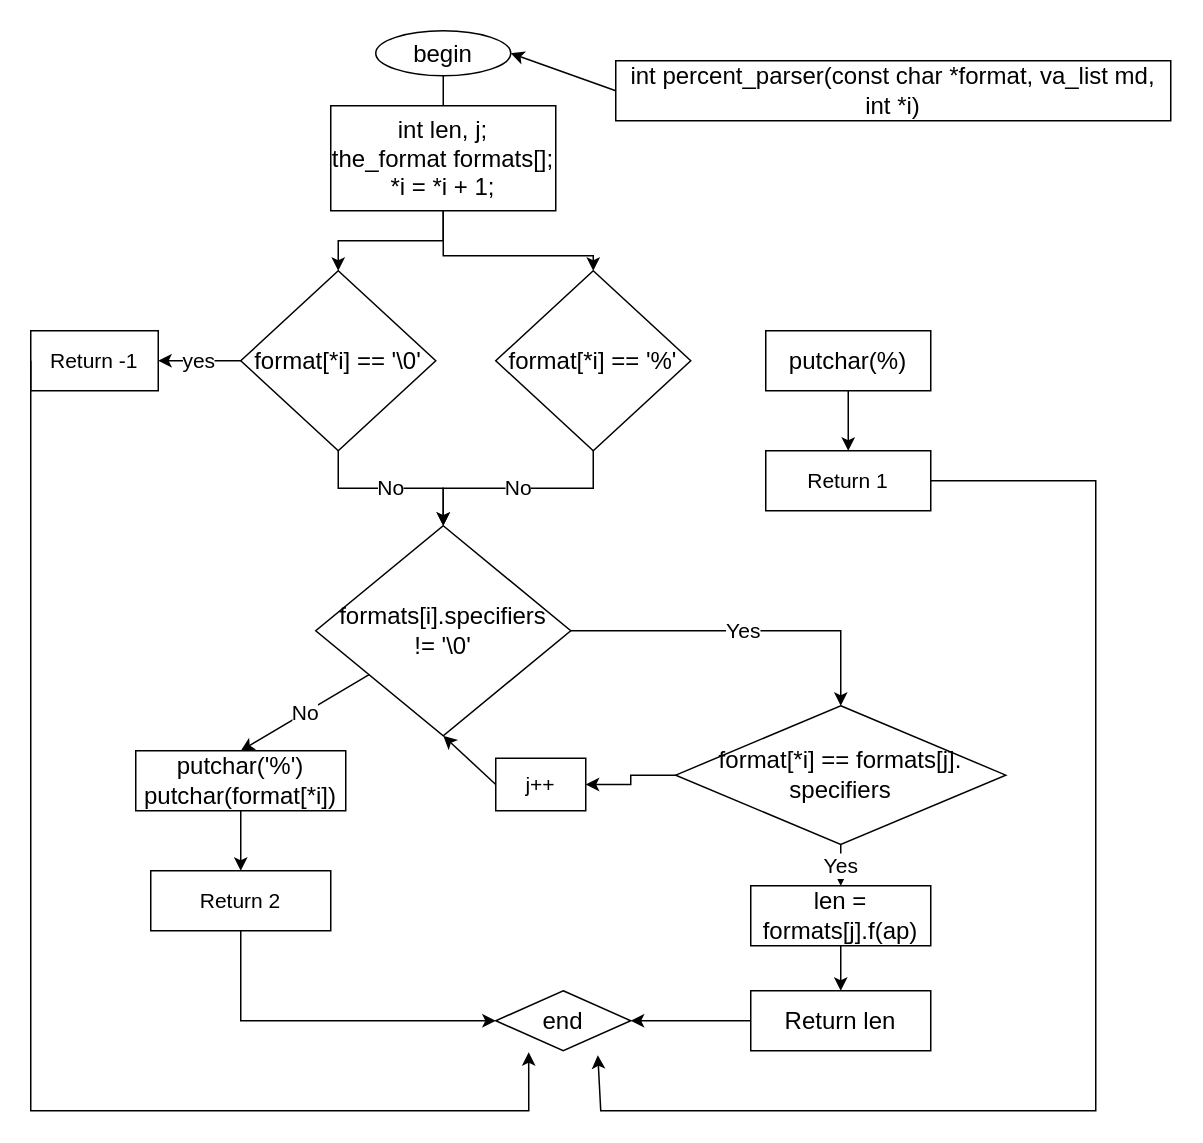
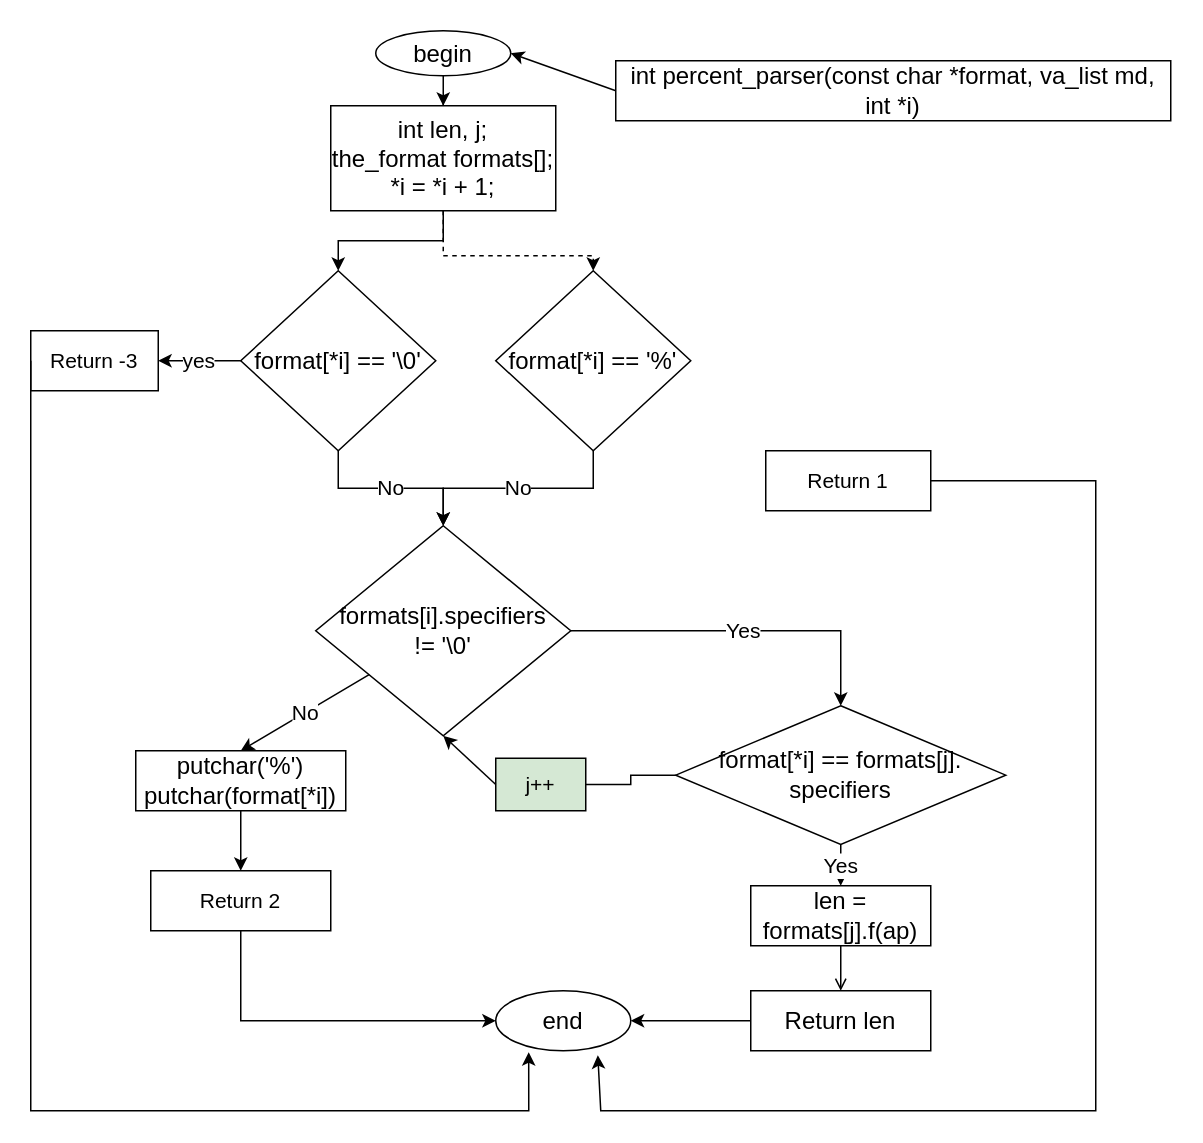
(443, 98) -> (443, 94)
(513, 256) -> (513, 256)
(95, 361) -> (95, 361)
(848, 361) -> none
(848, 416) -> none
(541, 785) -> (541, 785)
(597, 785) -> (592, 785)
(841, 979) -> (841, 981)
(563, 1021) -> (563, 1021)
